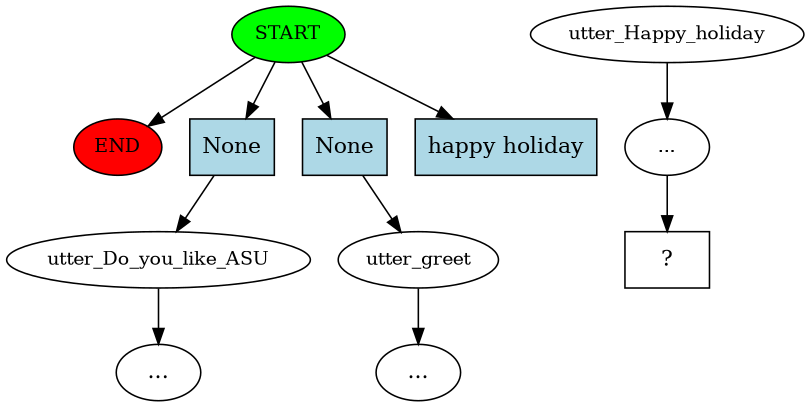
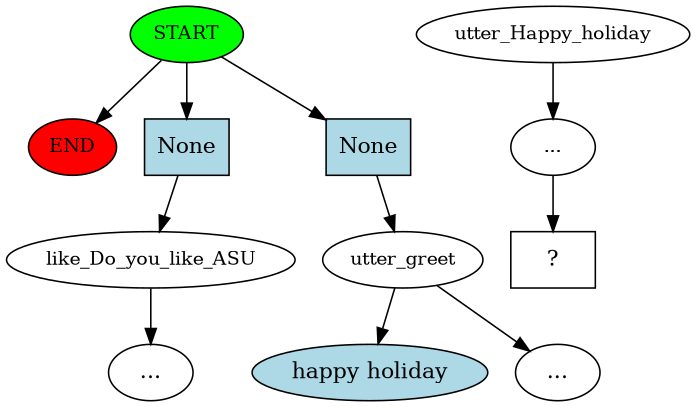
(383, 84) -> (389, 308)
(506, 147) -> (370, 373)
(159, 260) -> (151, 260)
